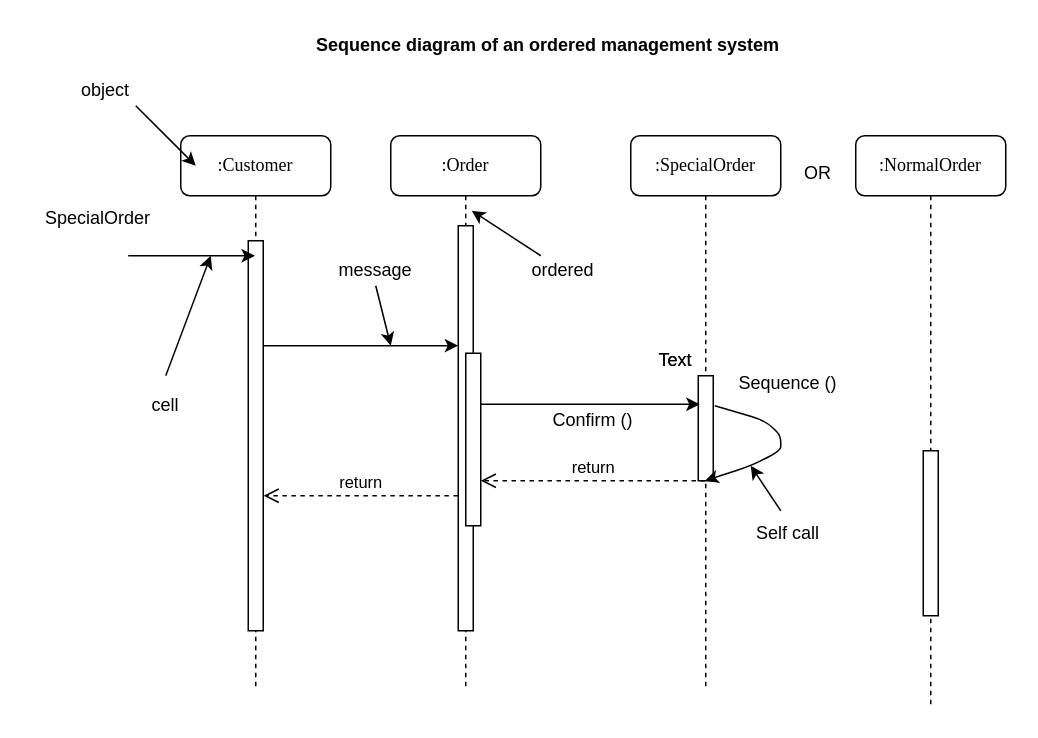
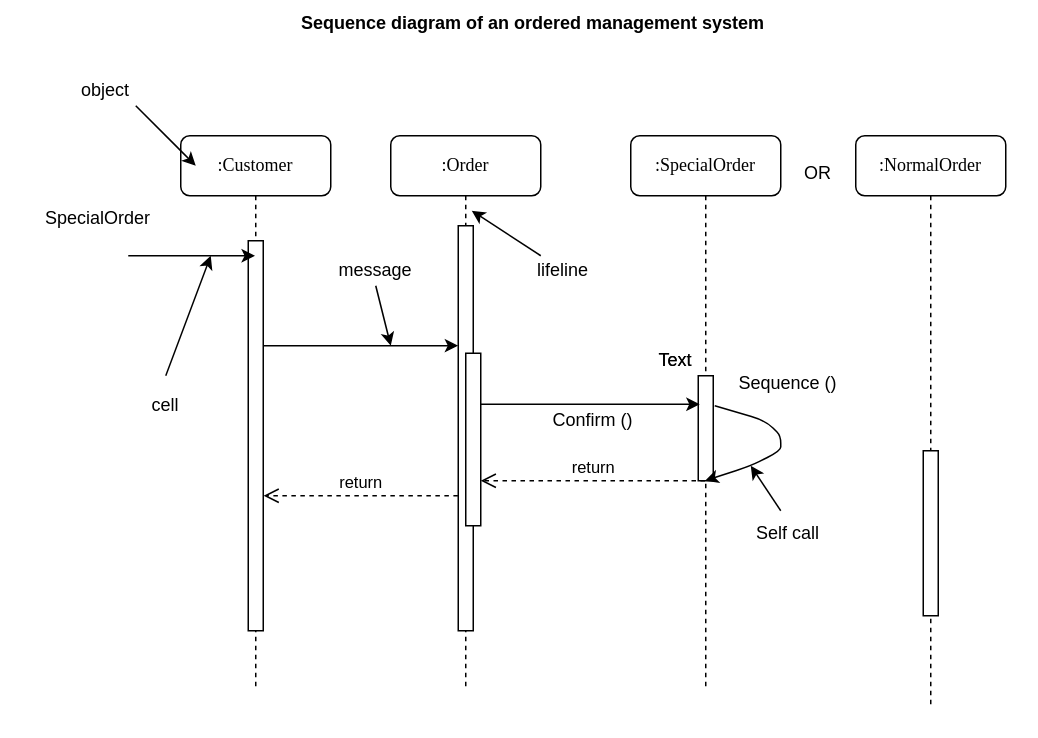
(548, 46) -> (533, 23)
(563, 271) -> (563, 271)
